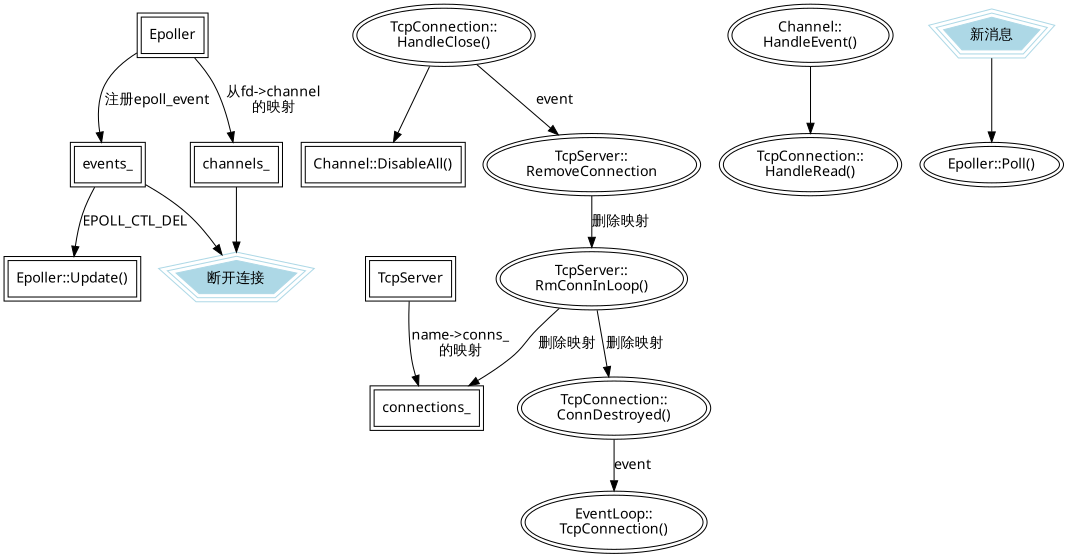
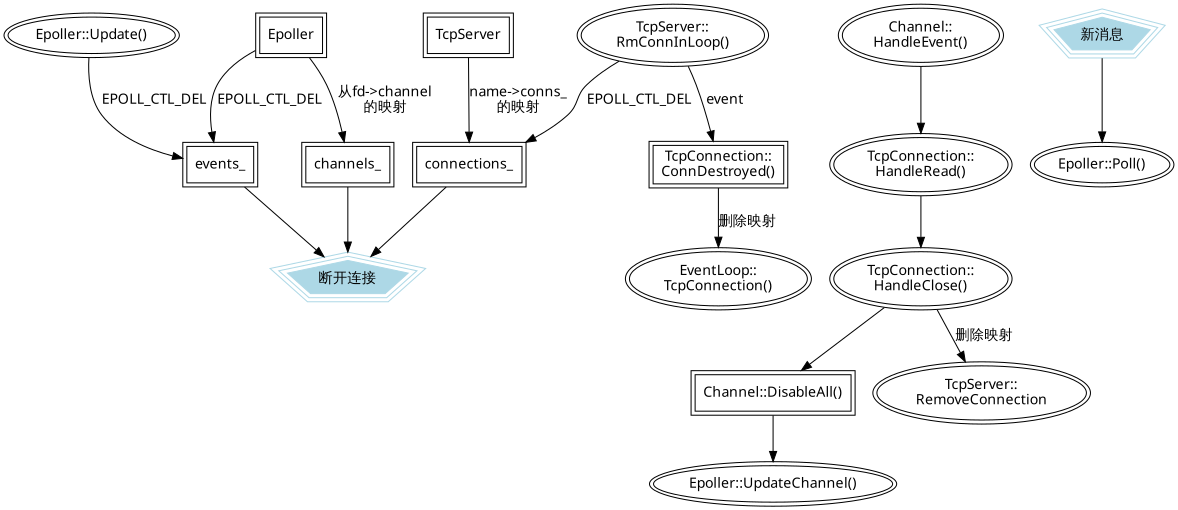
(157, 100) -> (270, 100)
(555, 100) -> (985, 336)
(82, 216) -> (109, 124)
(592, 216) -> none
none -> (921, 216)
none -> (412, 218)
(72, 279) -> (92, 35)
(568, 343) -> (639, 100)
(635, 343) -> (725, 100)
(614, 408) -> (718, 165)
(633, 465) -> (748, 222)
none -> (773, 484)
